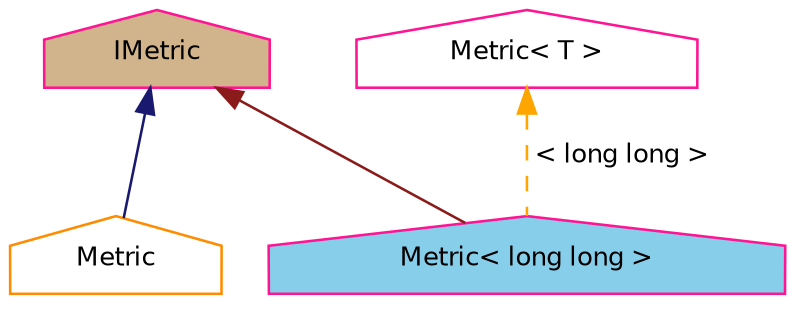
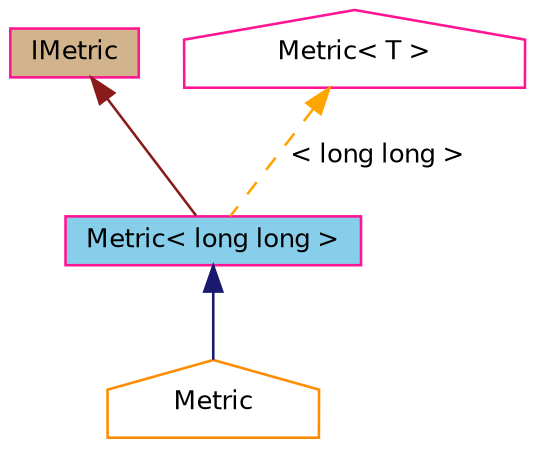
(157, 53) -> (75, 53)
(134, 166) -> (213, 326)
(527, 259) -> (213, 241)
